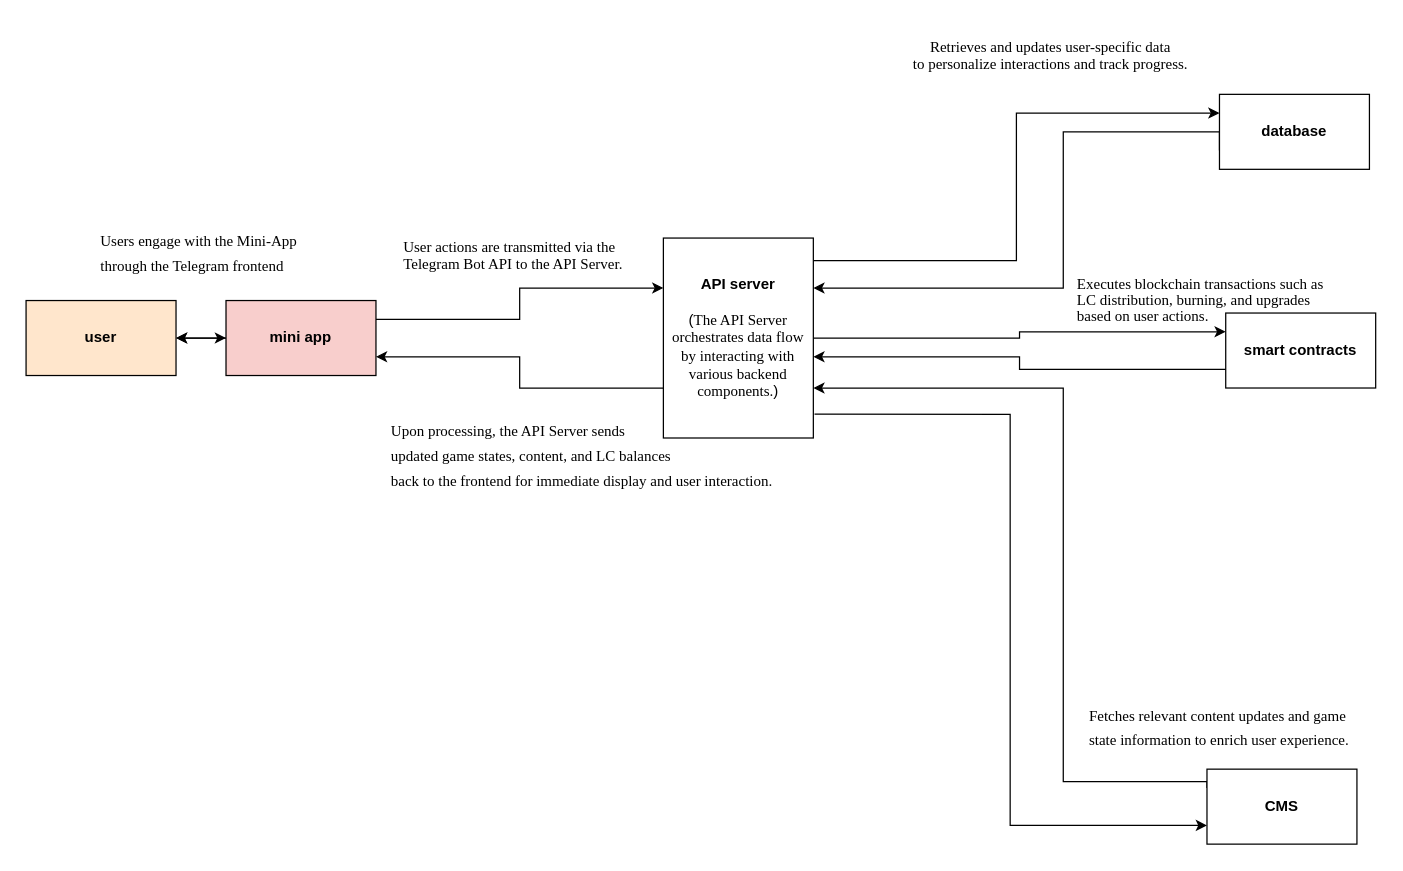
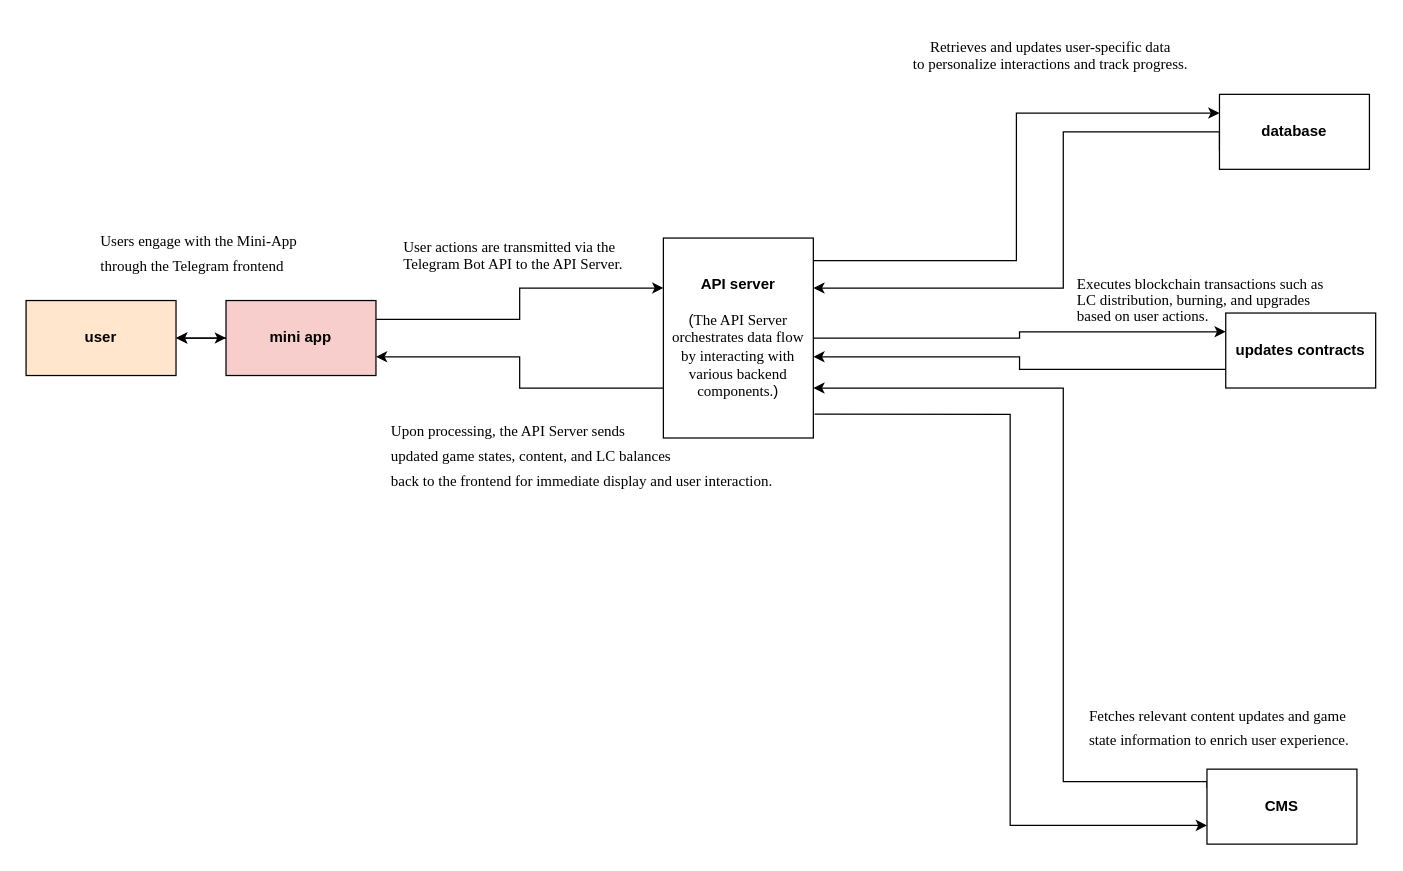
(1301, 351) -> (1301, 351)
